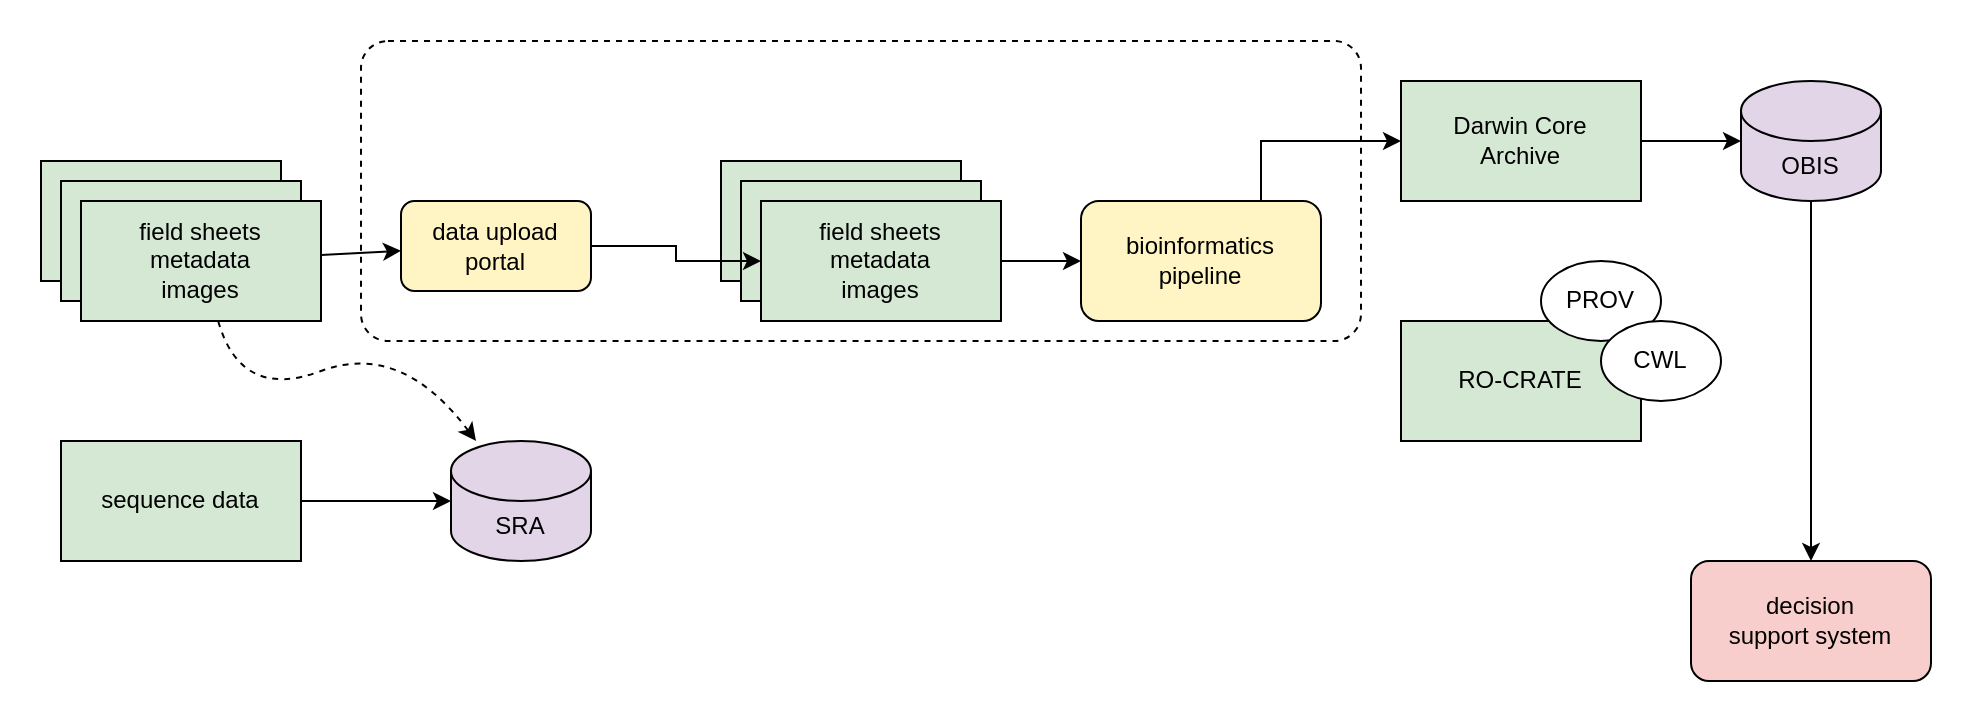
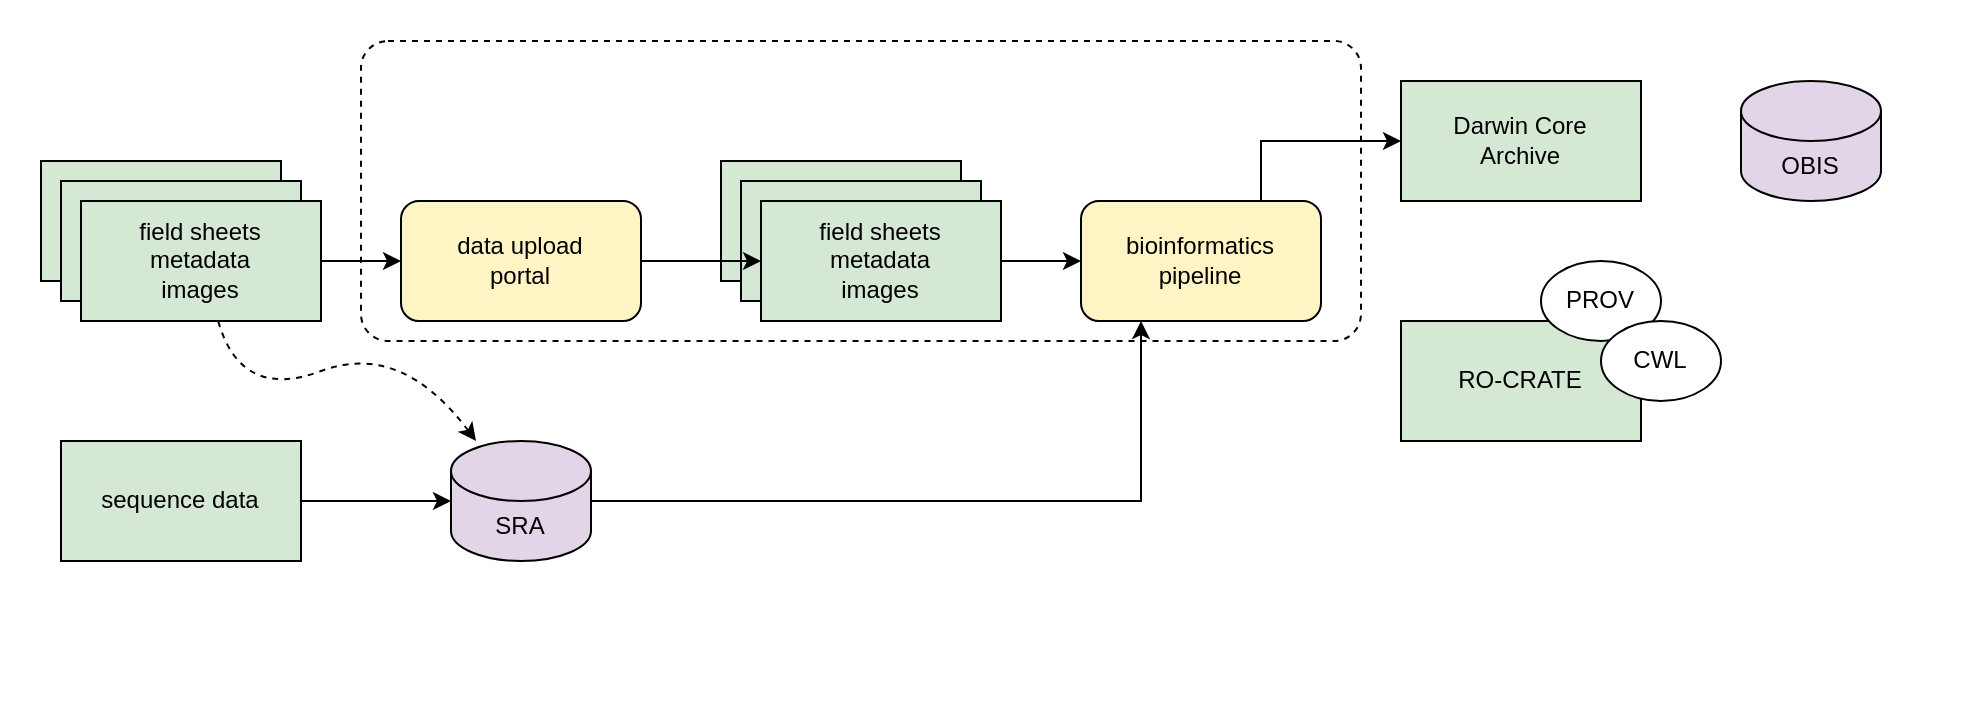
(1684, 141) -> none
(496, 246) -> (521, 261)
(1811, 374) -> none
none -> (949, 501)
(1811, 621) -> none
